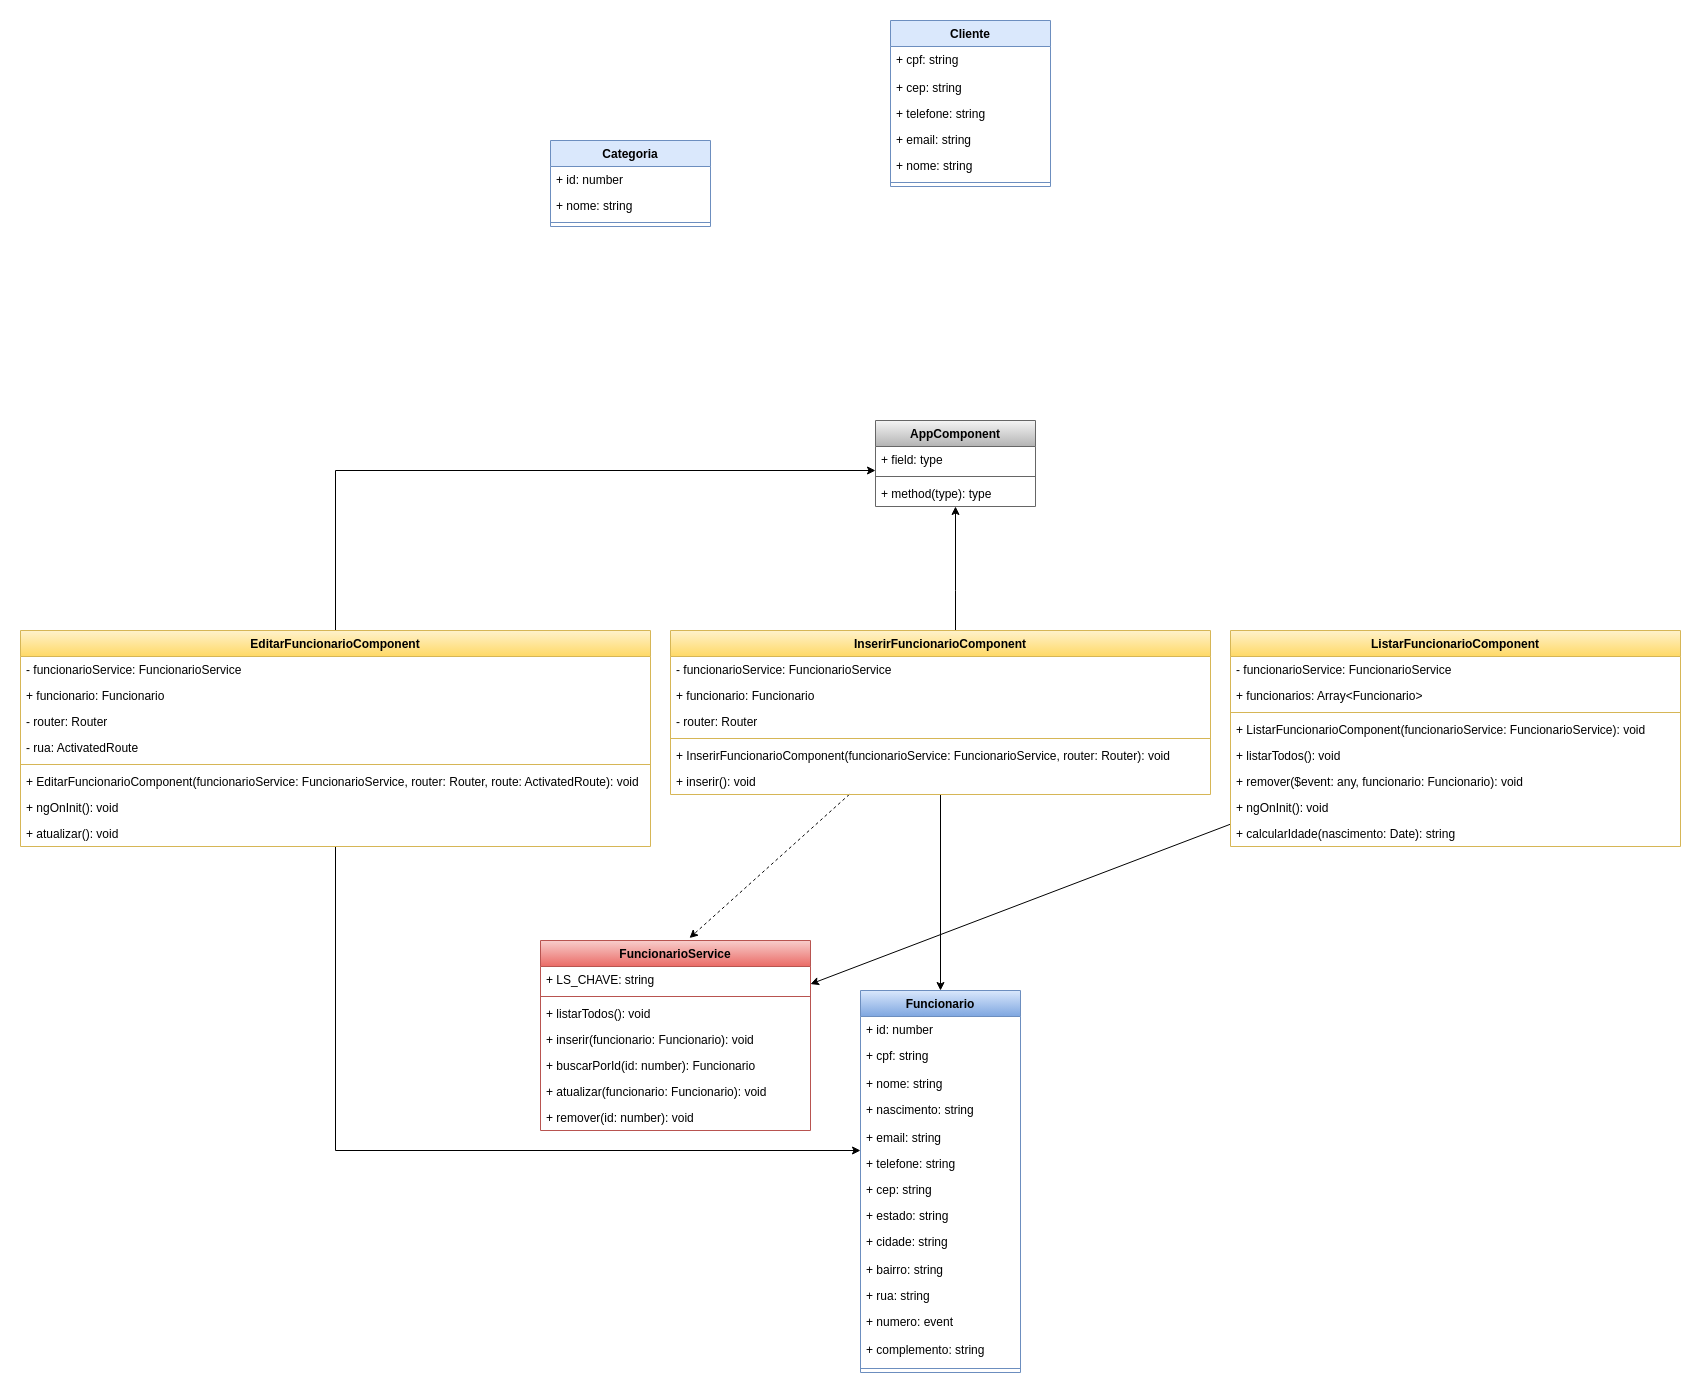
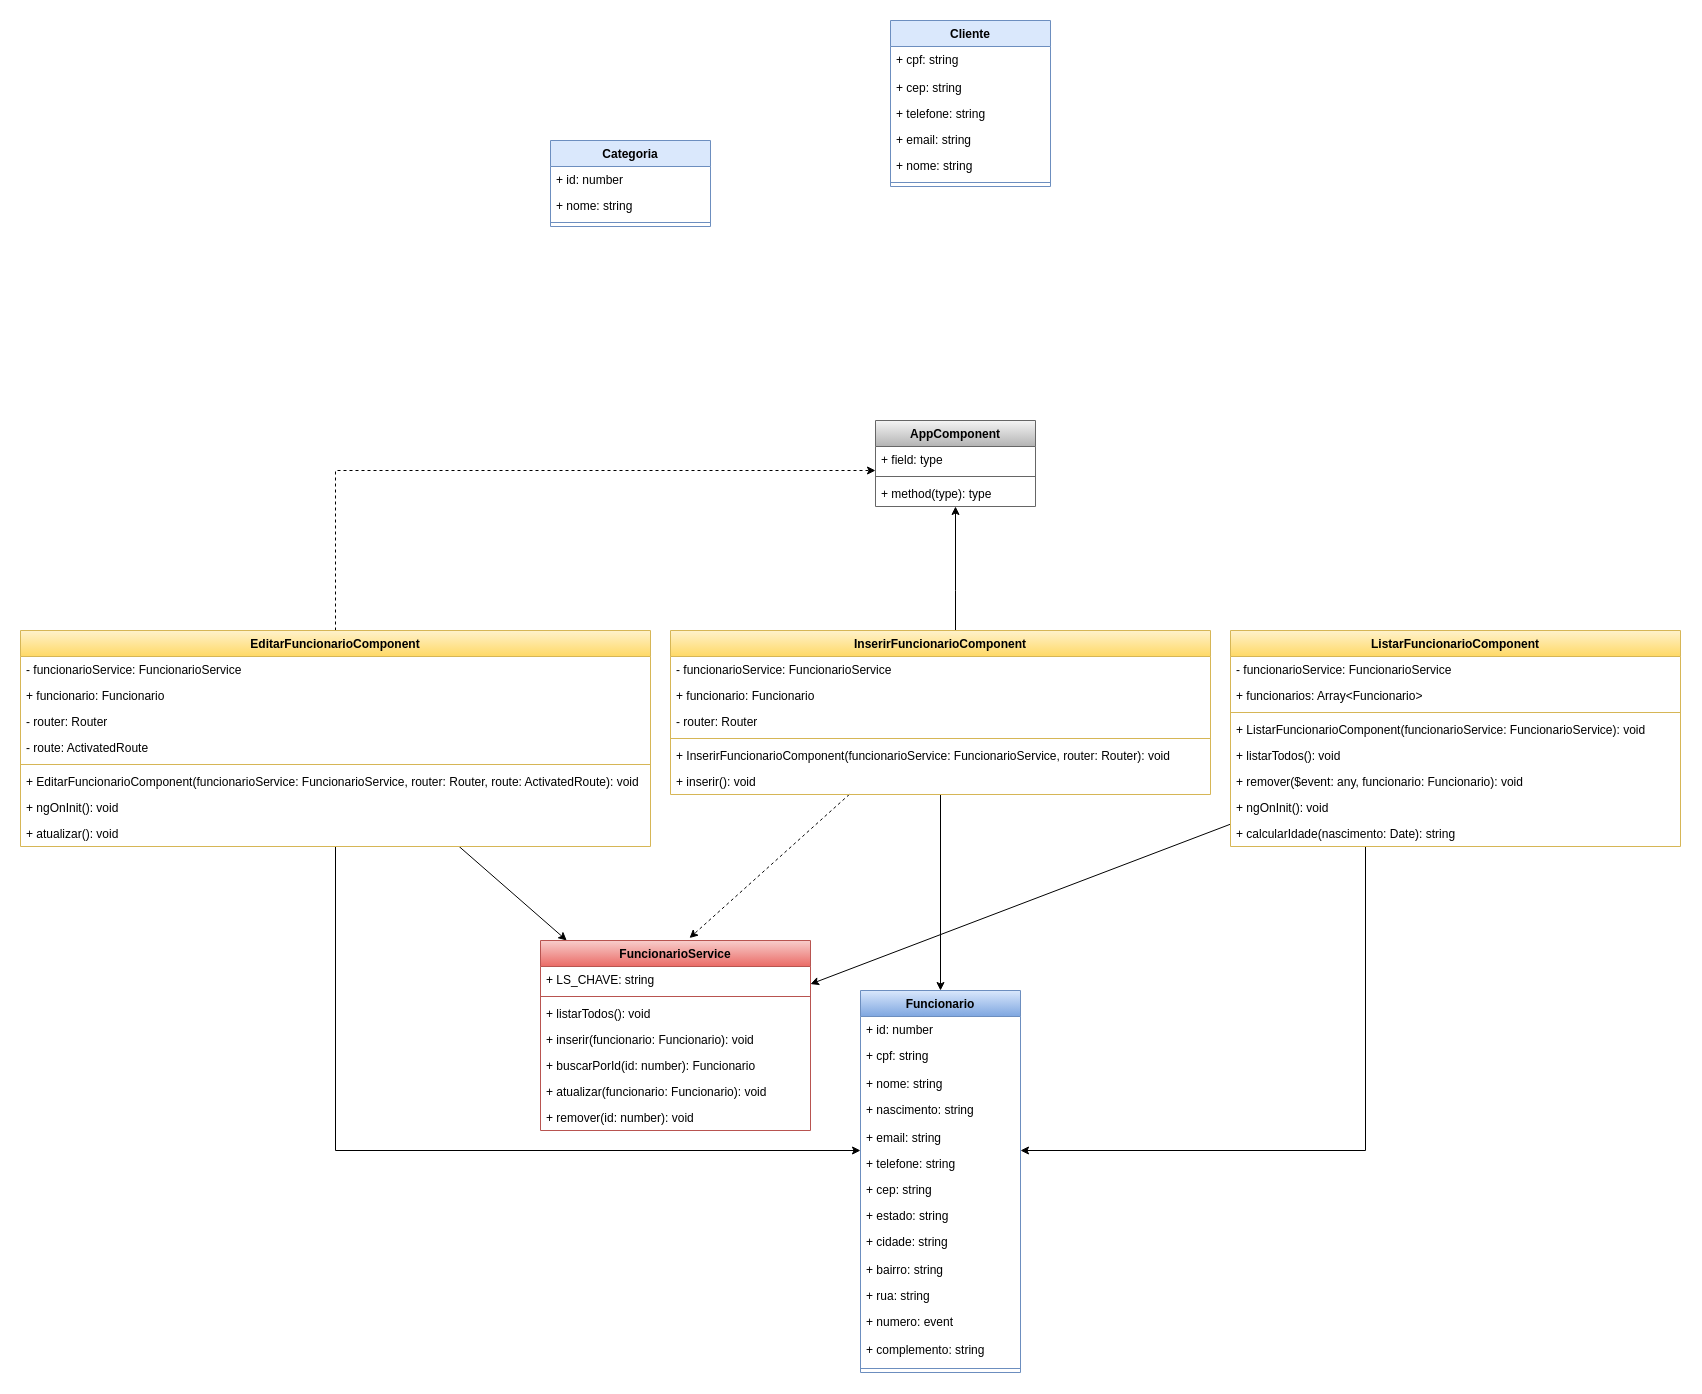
(522, 471) -> (522, 471)
(91, 749) -> (98, 749)
none -> (511, 892)
none -> (1348, 1151)
